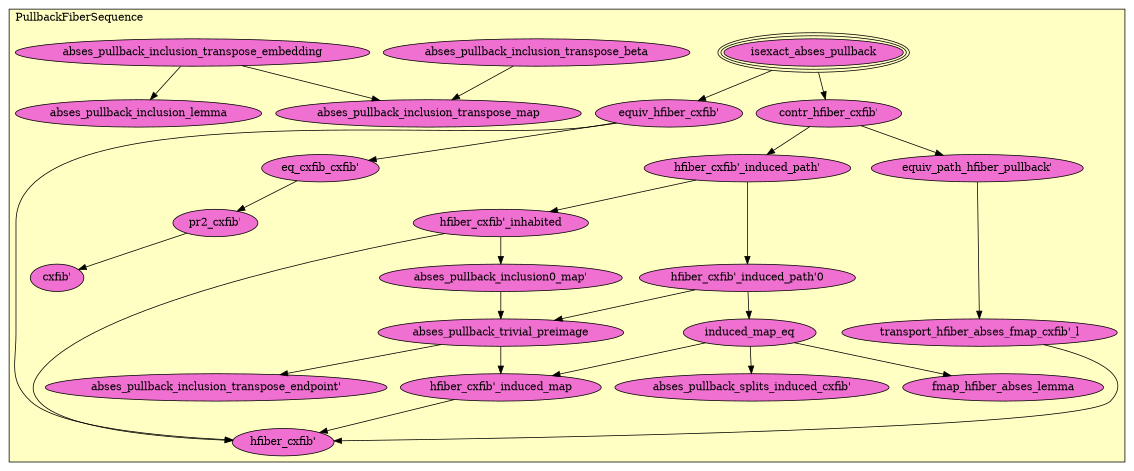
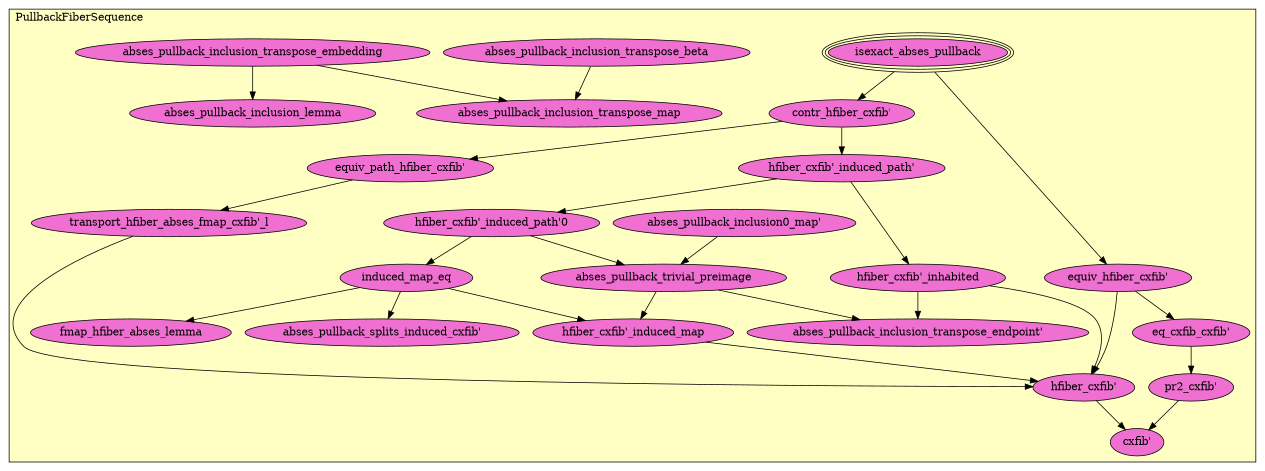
(977, 168) -> (400, 168)
(501, 247) -> (918, 301)
none -> (1108, 412)
